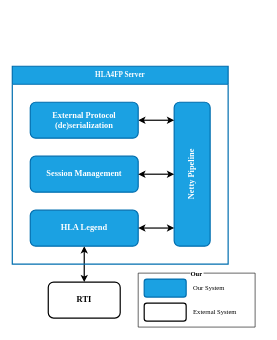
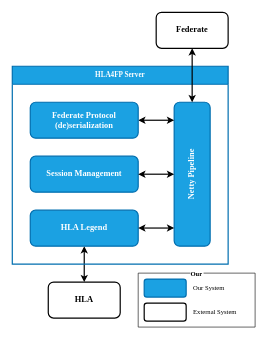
none -> (192, 30)
none -> (192, 75)
(84, 120) -> (84, 120)
(84, 300) -> (84, 300)
